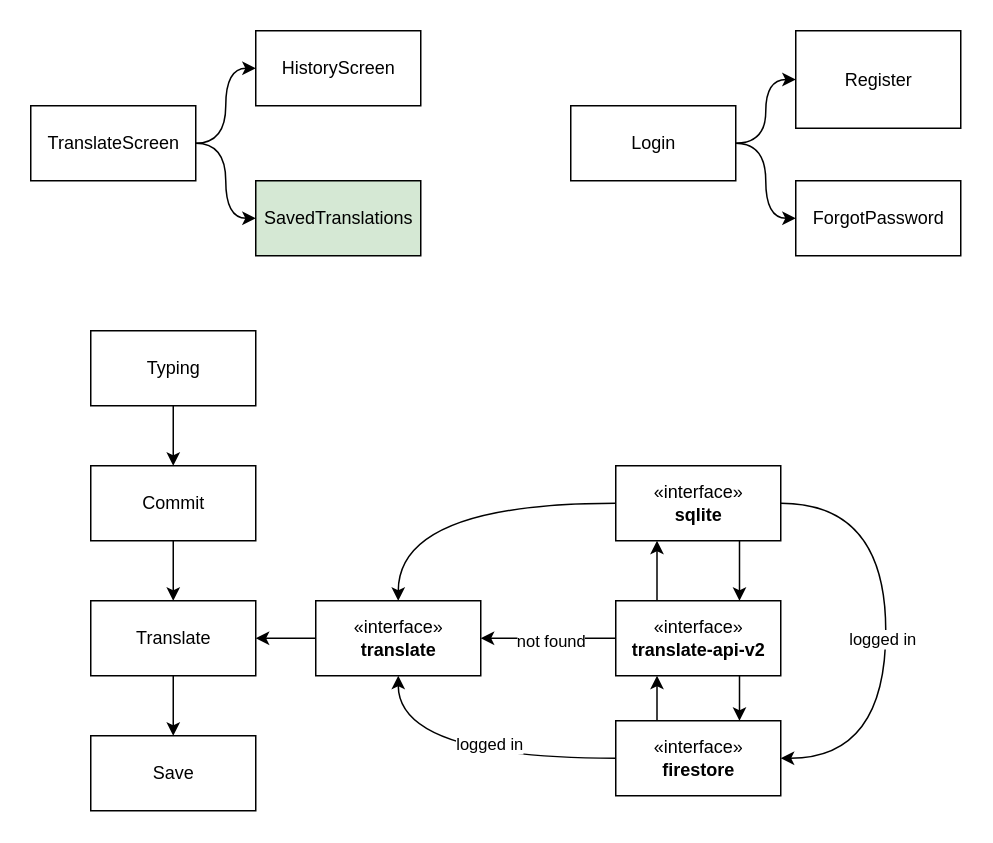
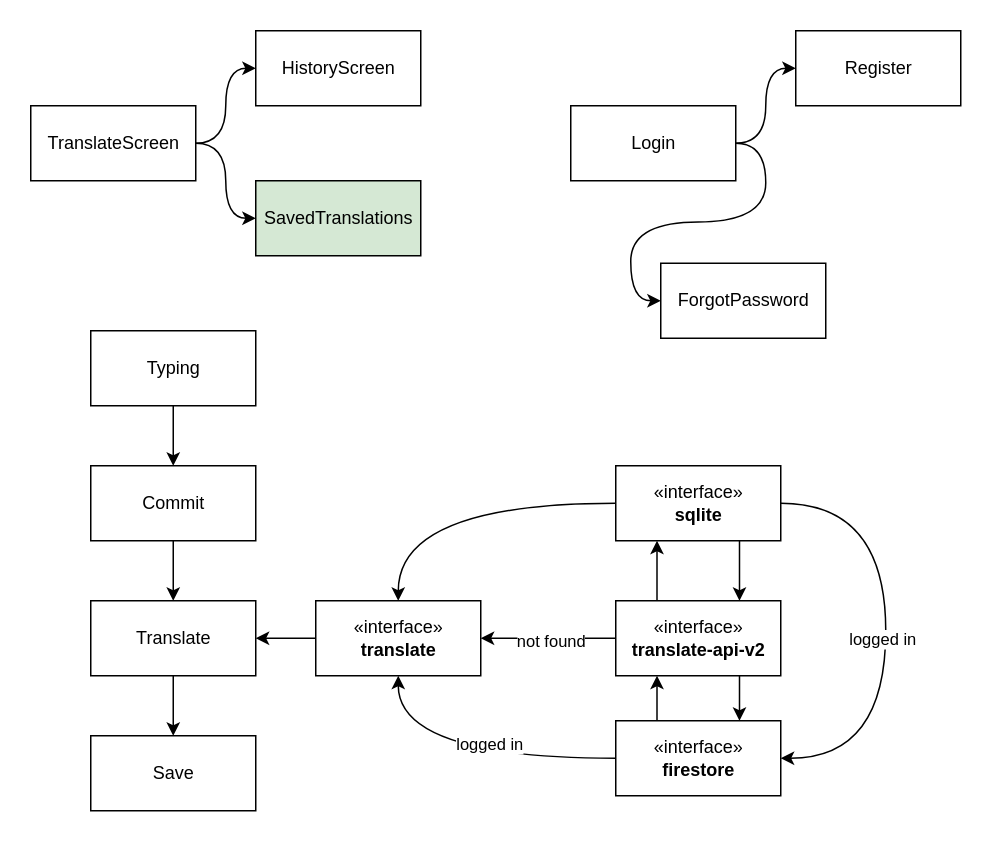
(878, 80) -> (878, 68)
(878, 218) -> (743, 301)
